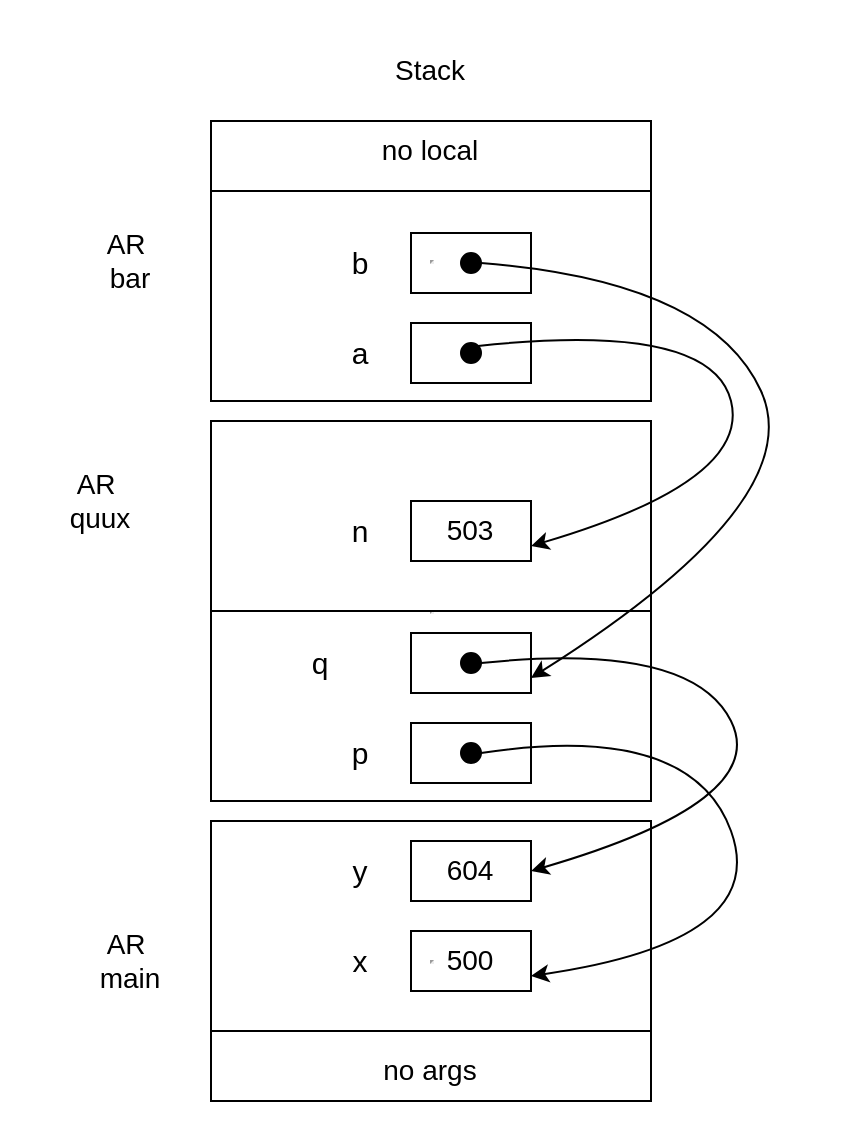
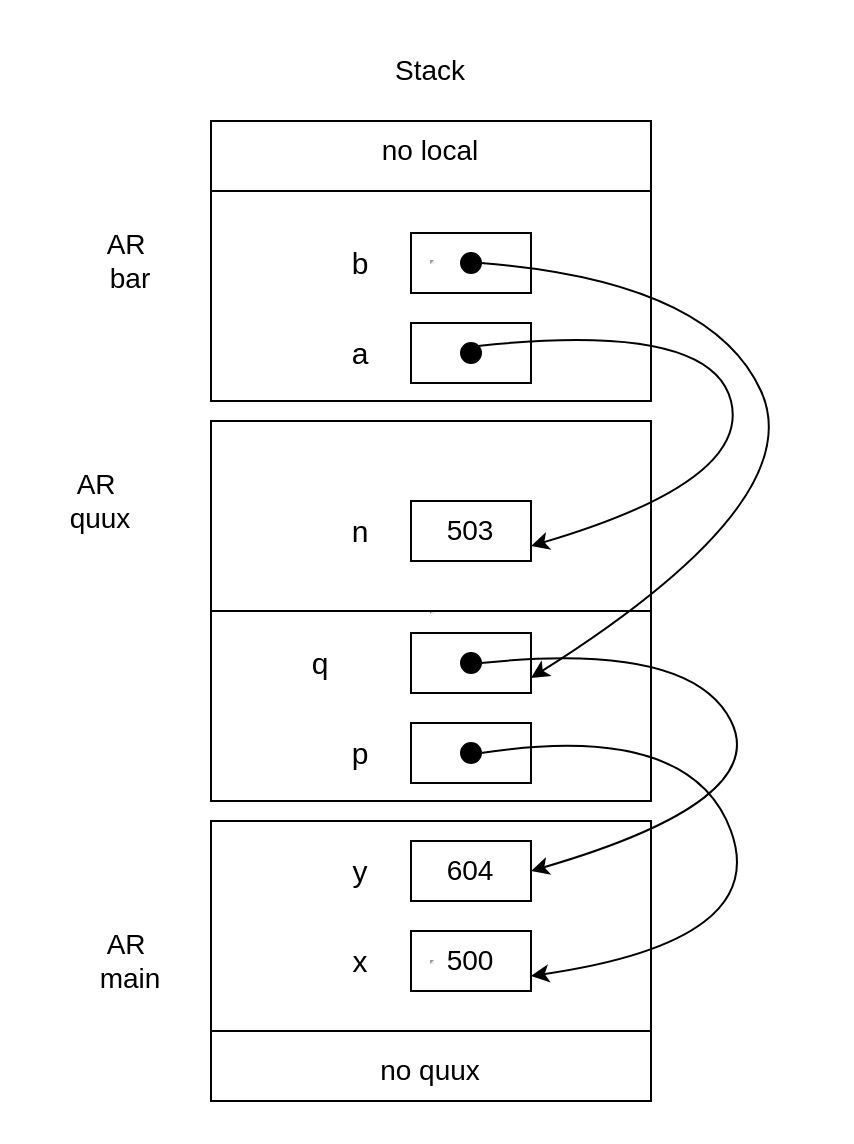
(431, 1071) -> (431, 1071)
